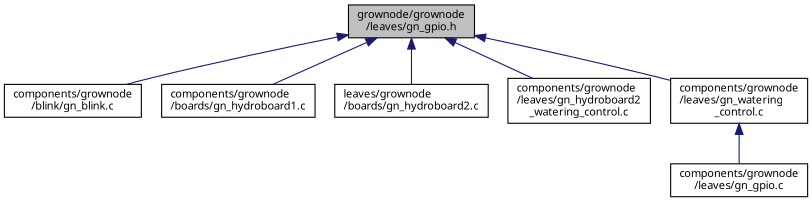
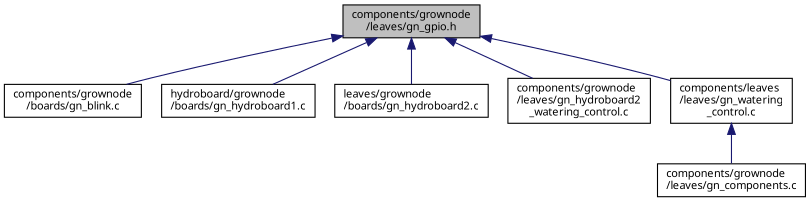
(411, 21) -> (411, 21)
(73, 101) -> (73, 101)
(238, 101) -> (238, 101)
(739, 101) -> (731, 101)
(739, 180) -> (731, 180)
